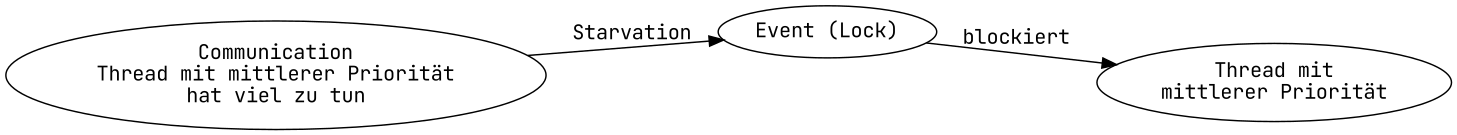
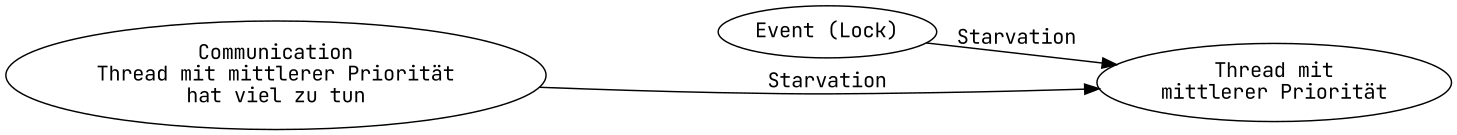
(1017, 38) -> (1017, 38)
(618, 48) -> (812, 94)
